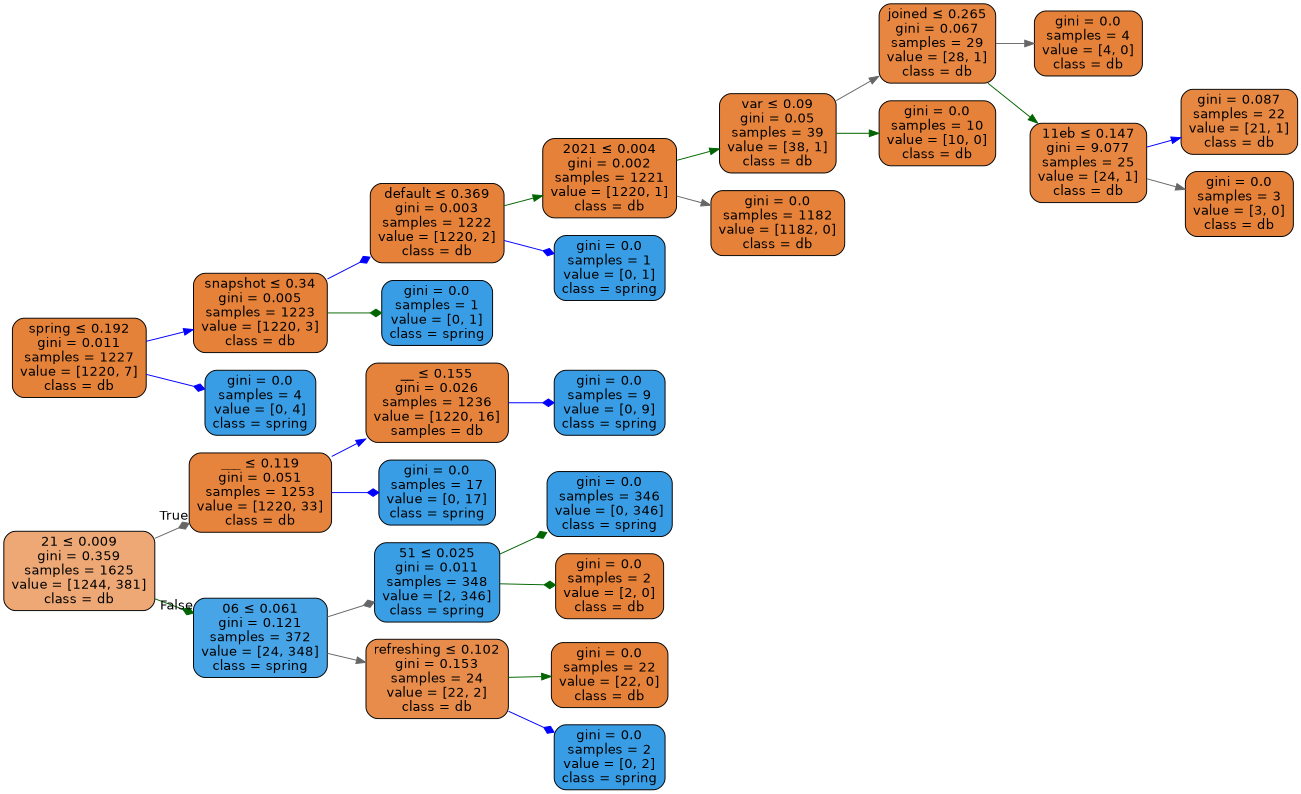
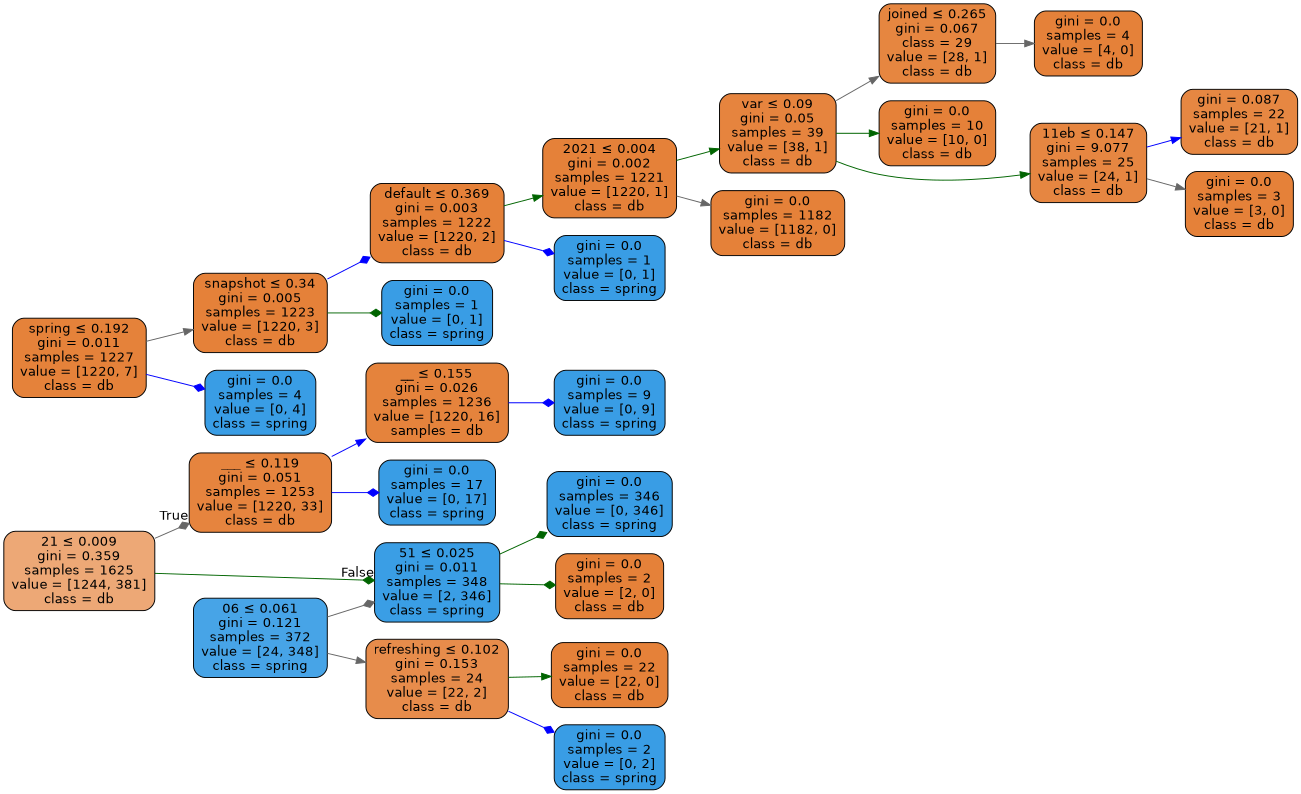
(937, 43) -> (937, 43)
(1009, 100) -> (927, 180)
(165, 337) -> (165, 337)
(169, 604) -> (259, 577)
